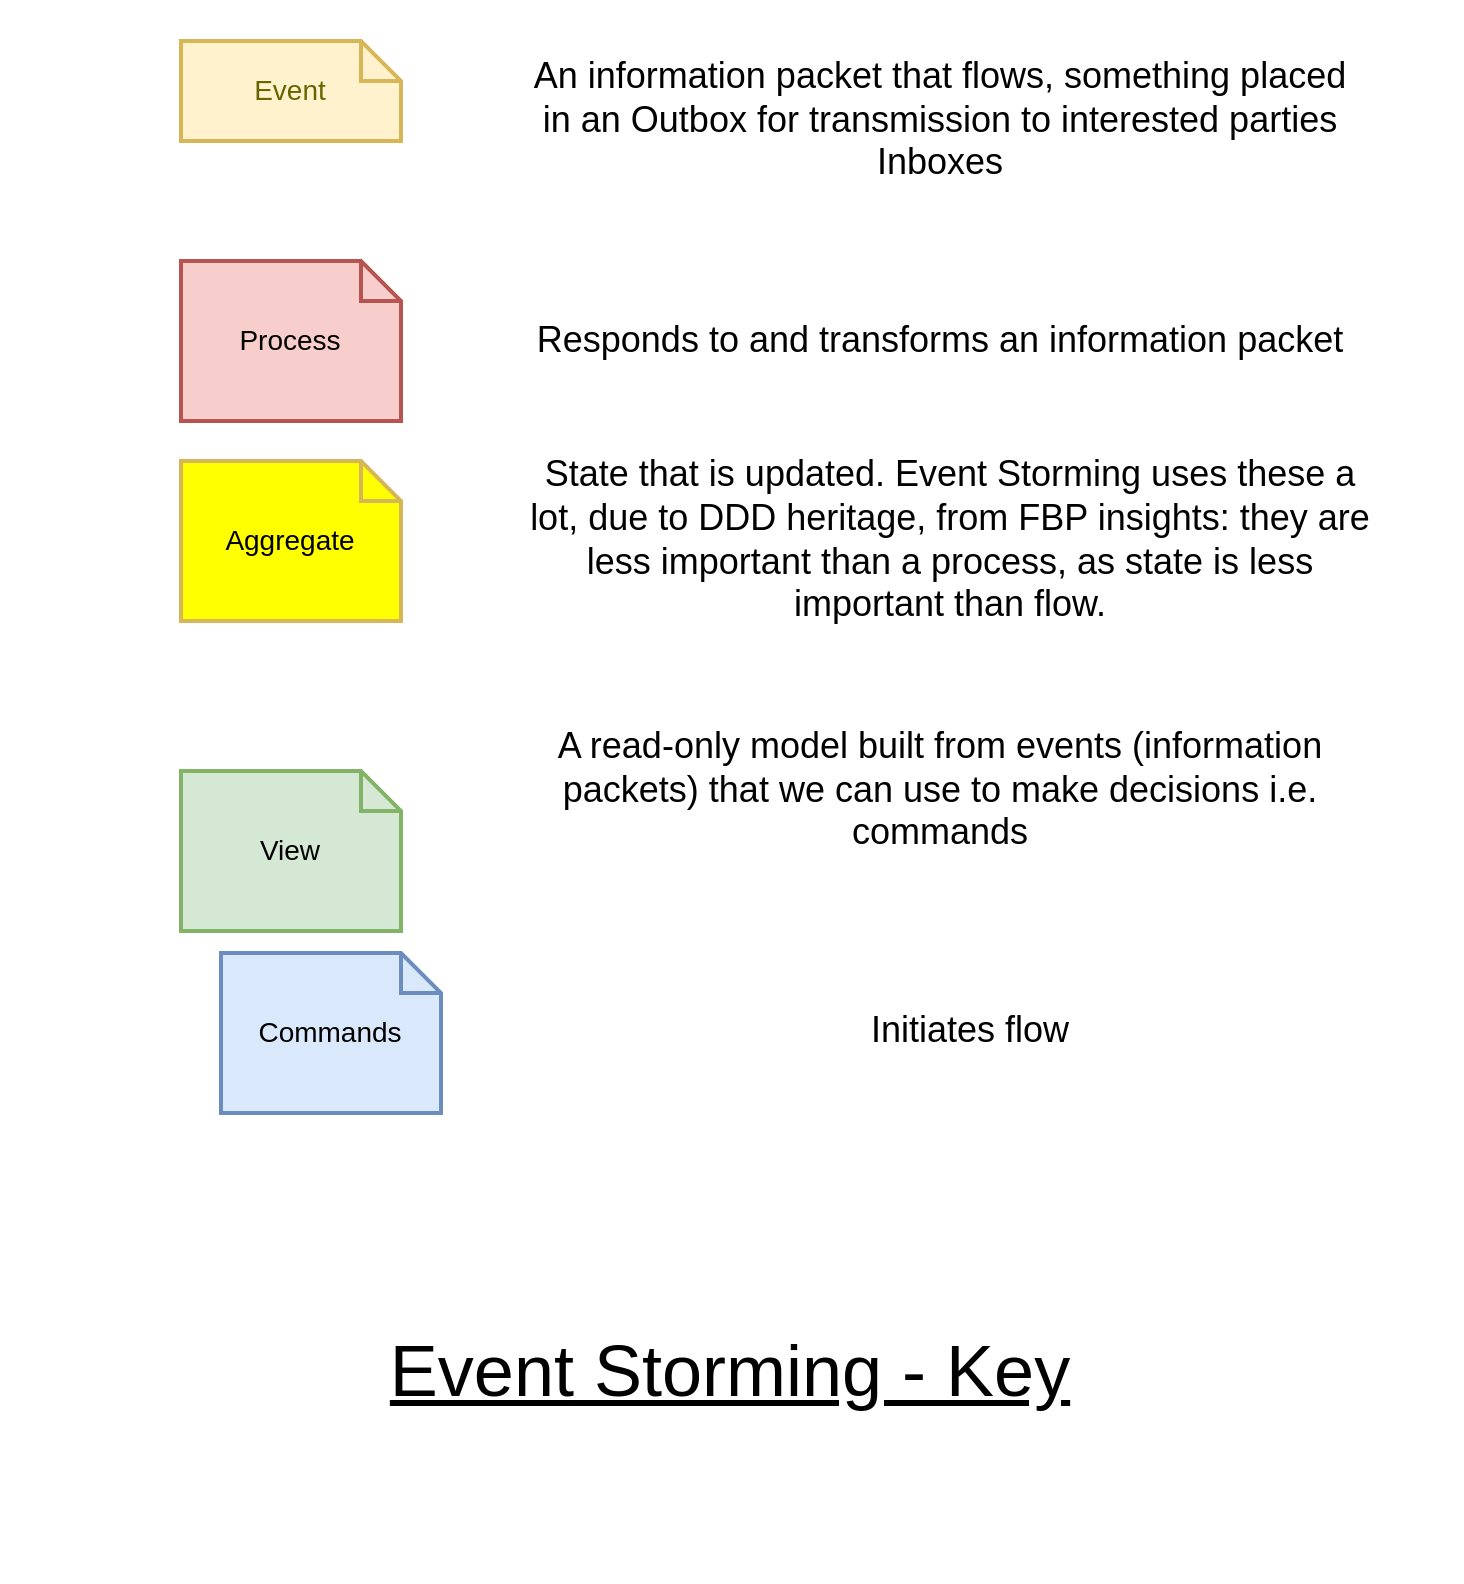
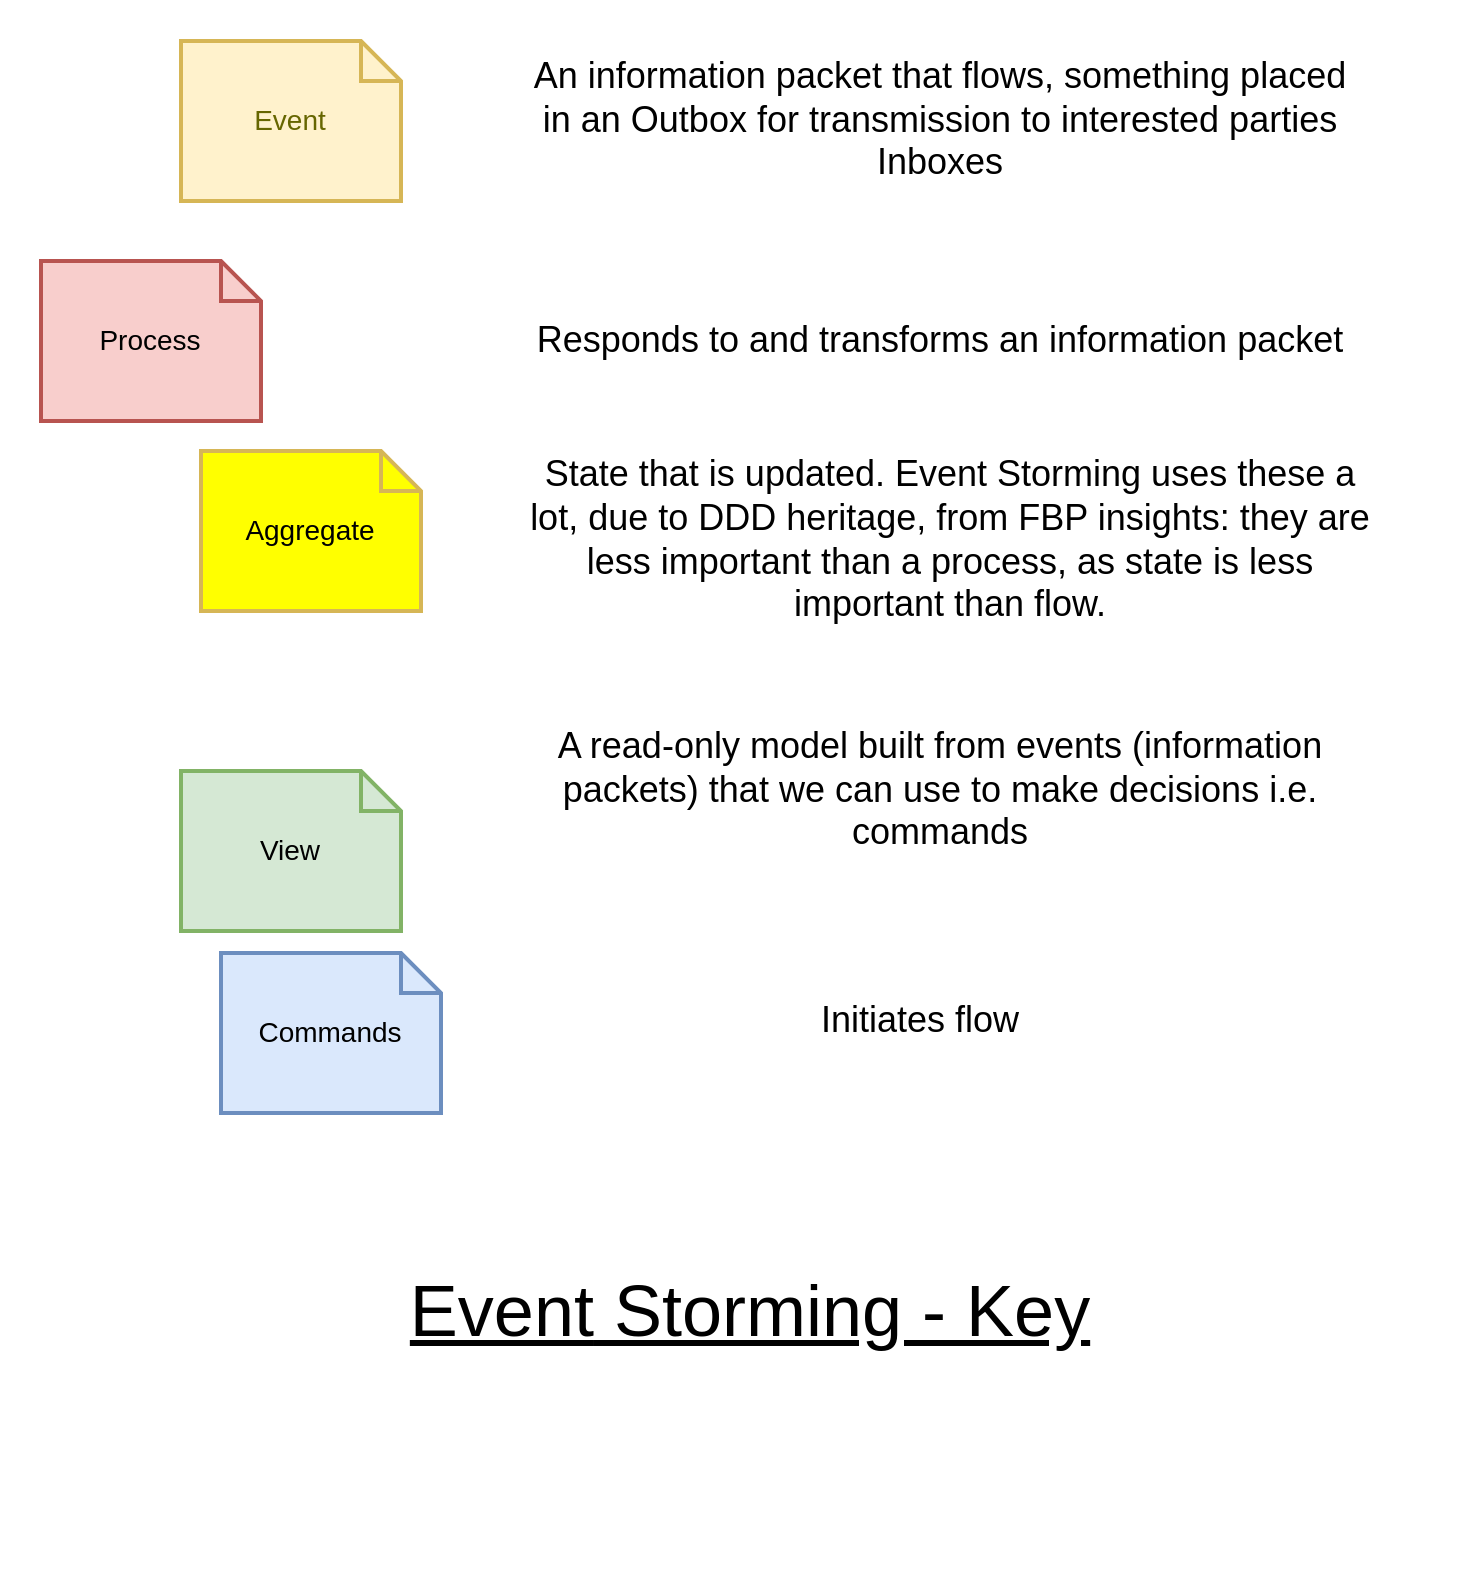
(291, 91) -> (291, 121)
(291, 341) -> (151, 341)
(291, 541) -> (311, 531)
(971, 1031) -> (921, 1021)
(731, 1371) -> (751, 1311)
